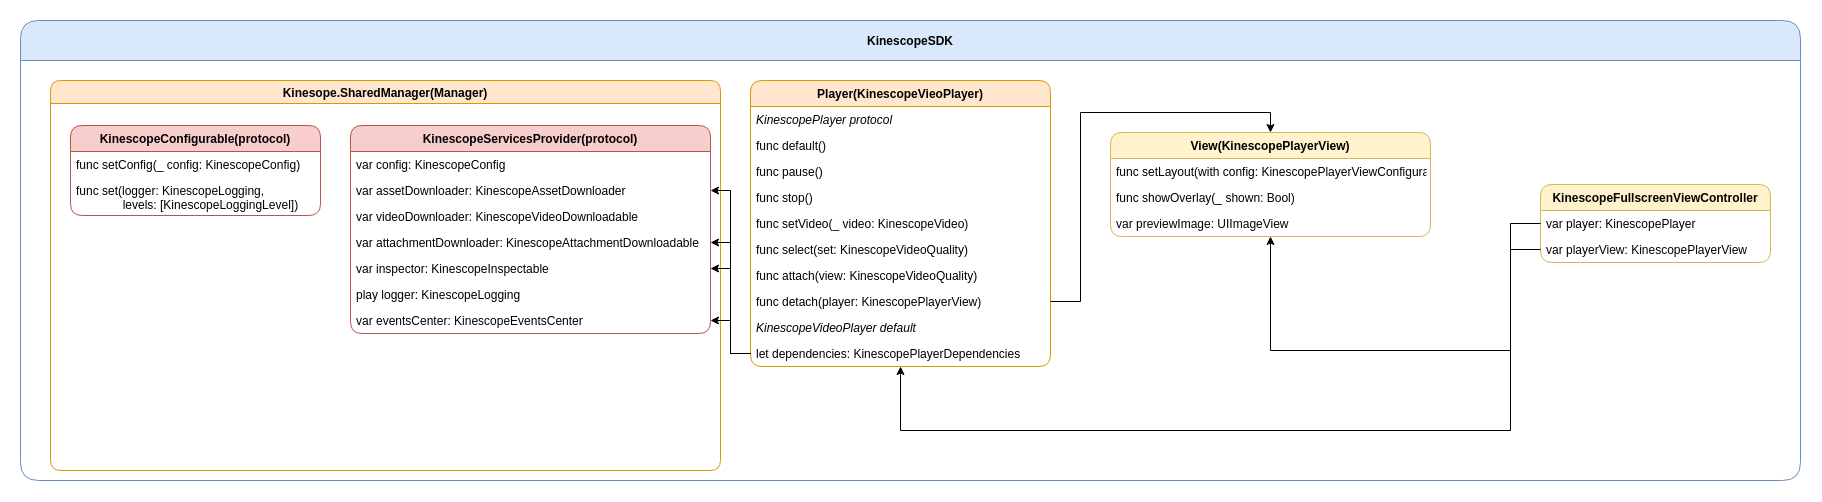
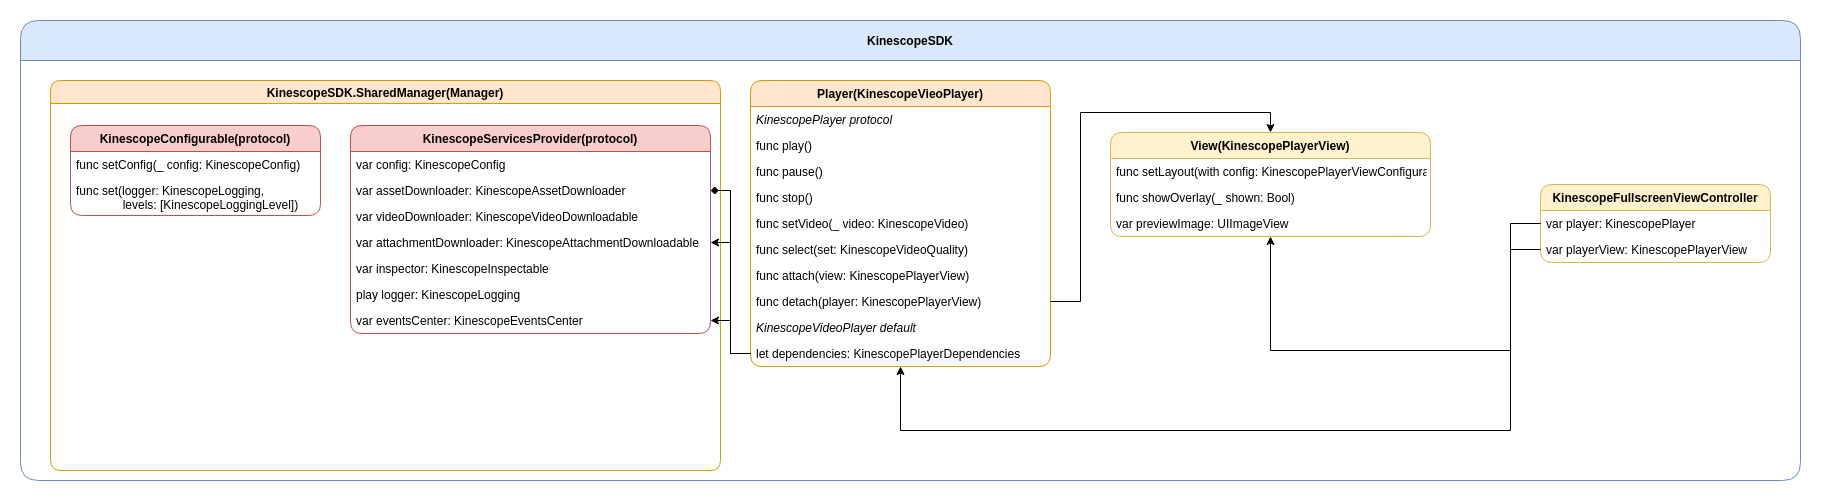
(385, 93) -> (385, 93)
(800, 146) -> (790, 146)
(718, 191) -> (718, 191)
(723, 269) -> none
(878, 276) -> (873, 276)
